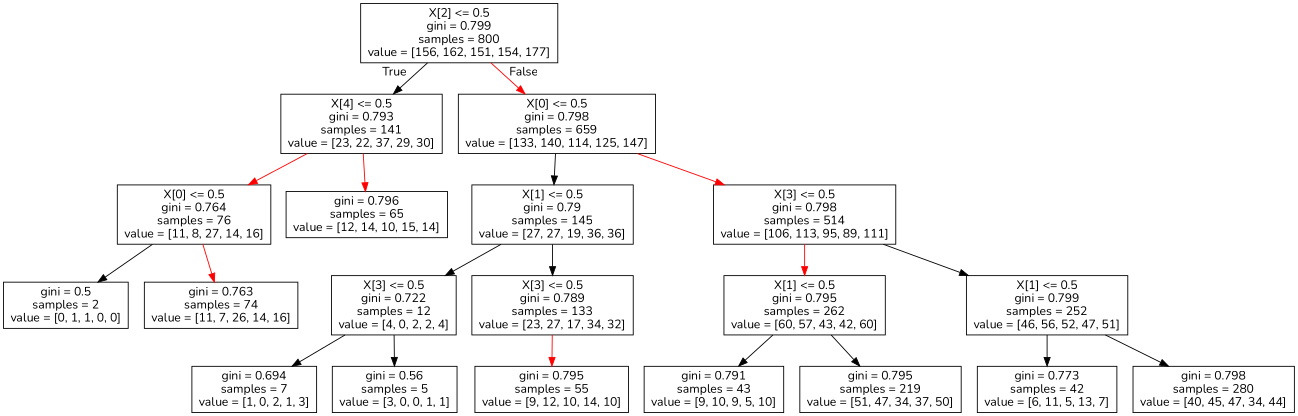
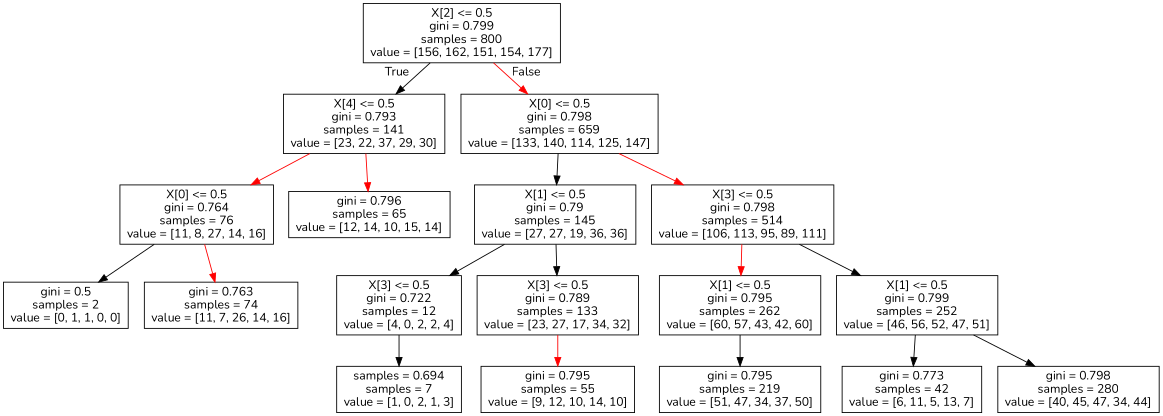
(254, 389) -> (399, 389)
(395, 389) -> none
(714, 389) -> none
